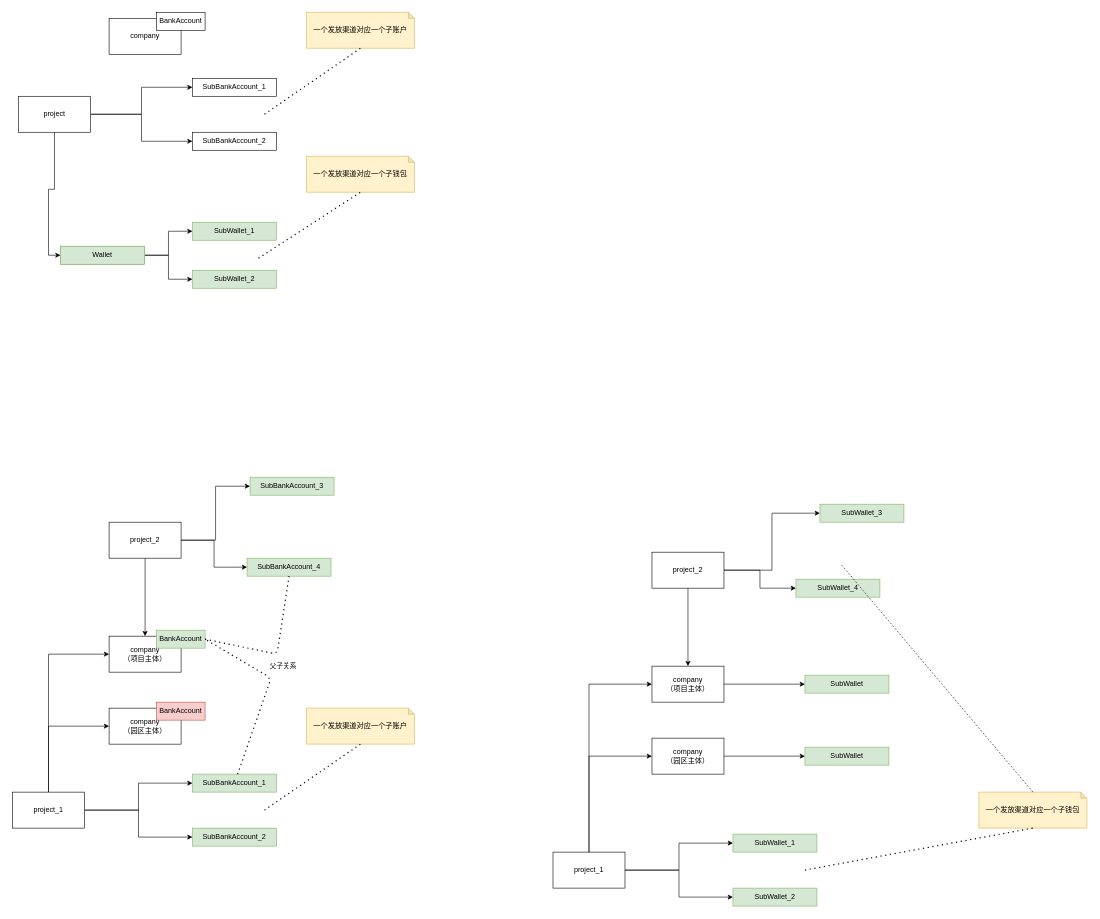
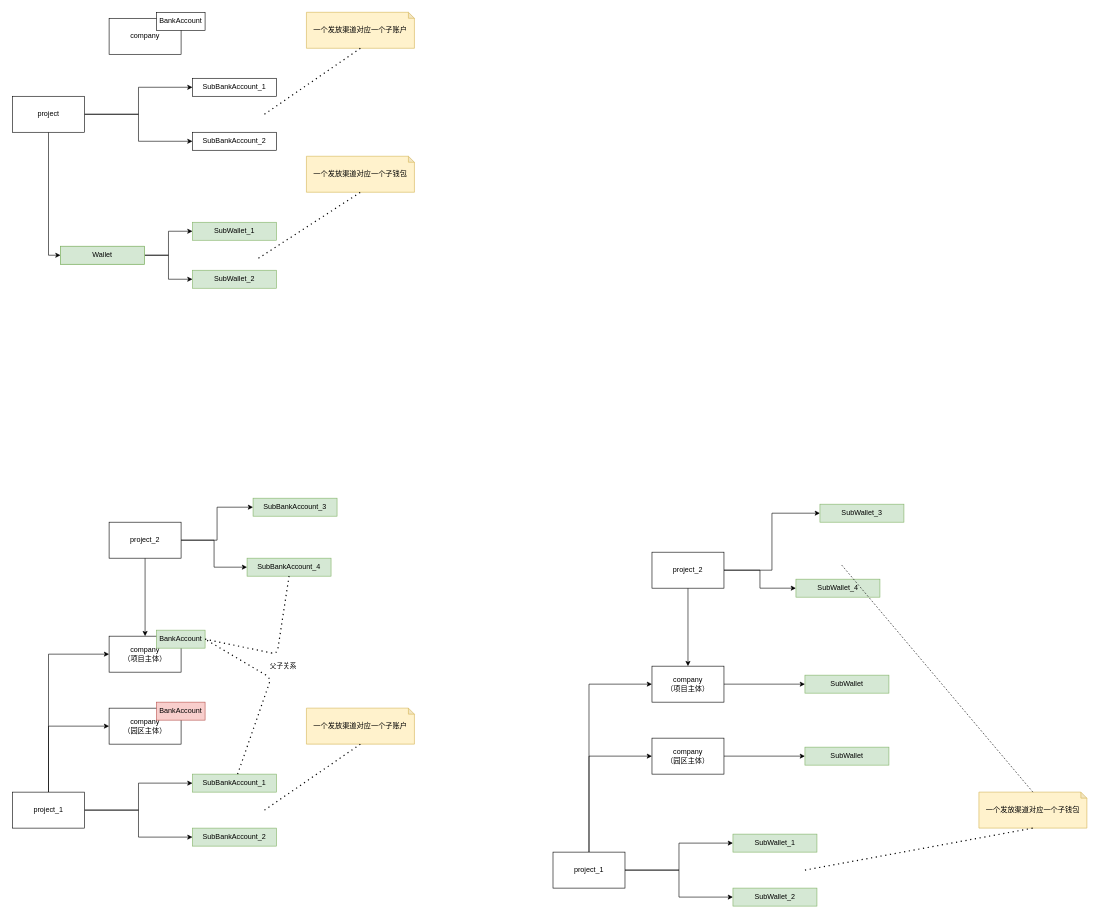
(54, 114) -> (48, 114)
(292, 486) -> (295, 507)
